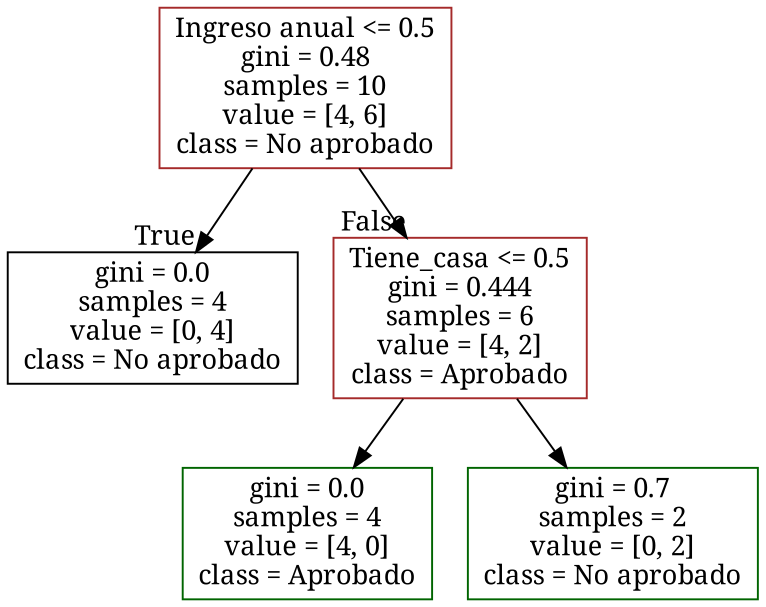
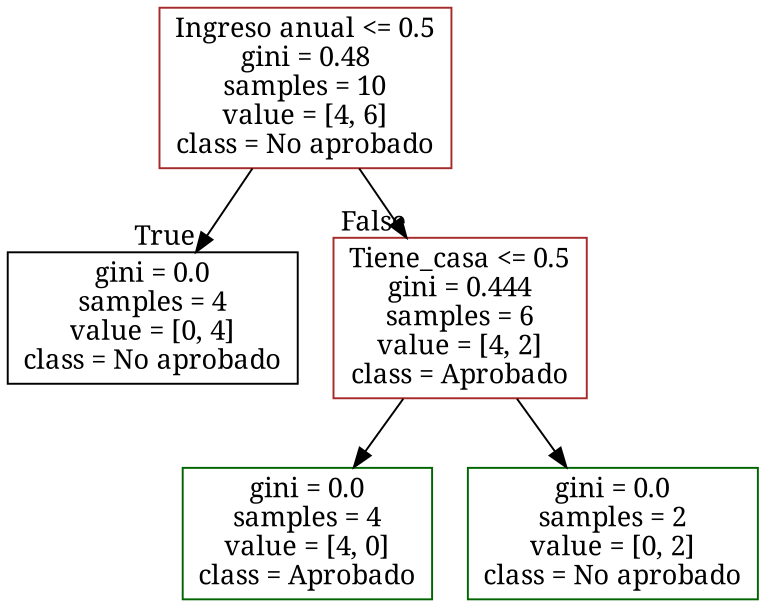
(613, 534) -> (613, 534)
